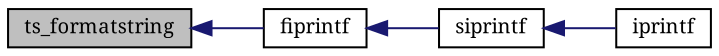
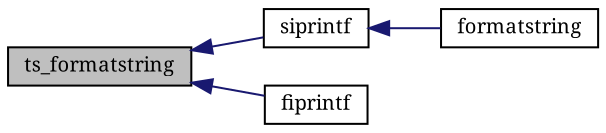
(413, 28) -> (238, 42)
(664, 28) -> (520, 28)
